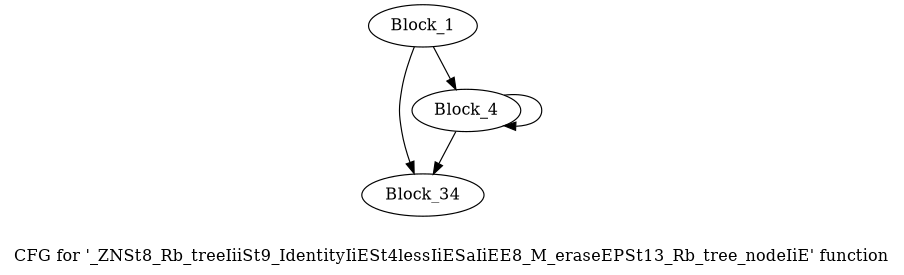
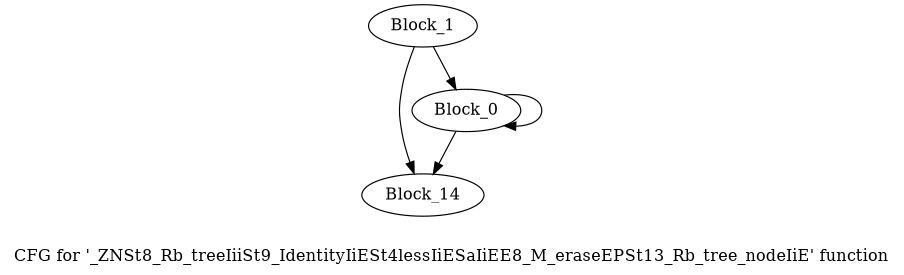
(466, 110) -> (466, 110)
(423, 195) -> (423, 195)
